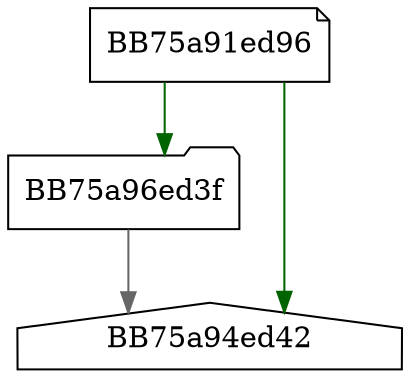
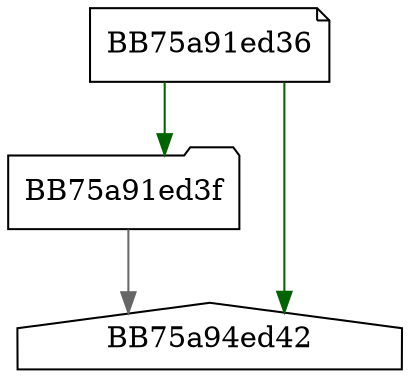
(210, 45) -> (210, 45)
(124, 192) -> (124, 192)
